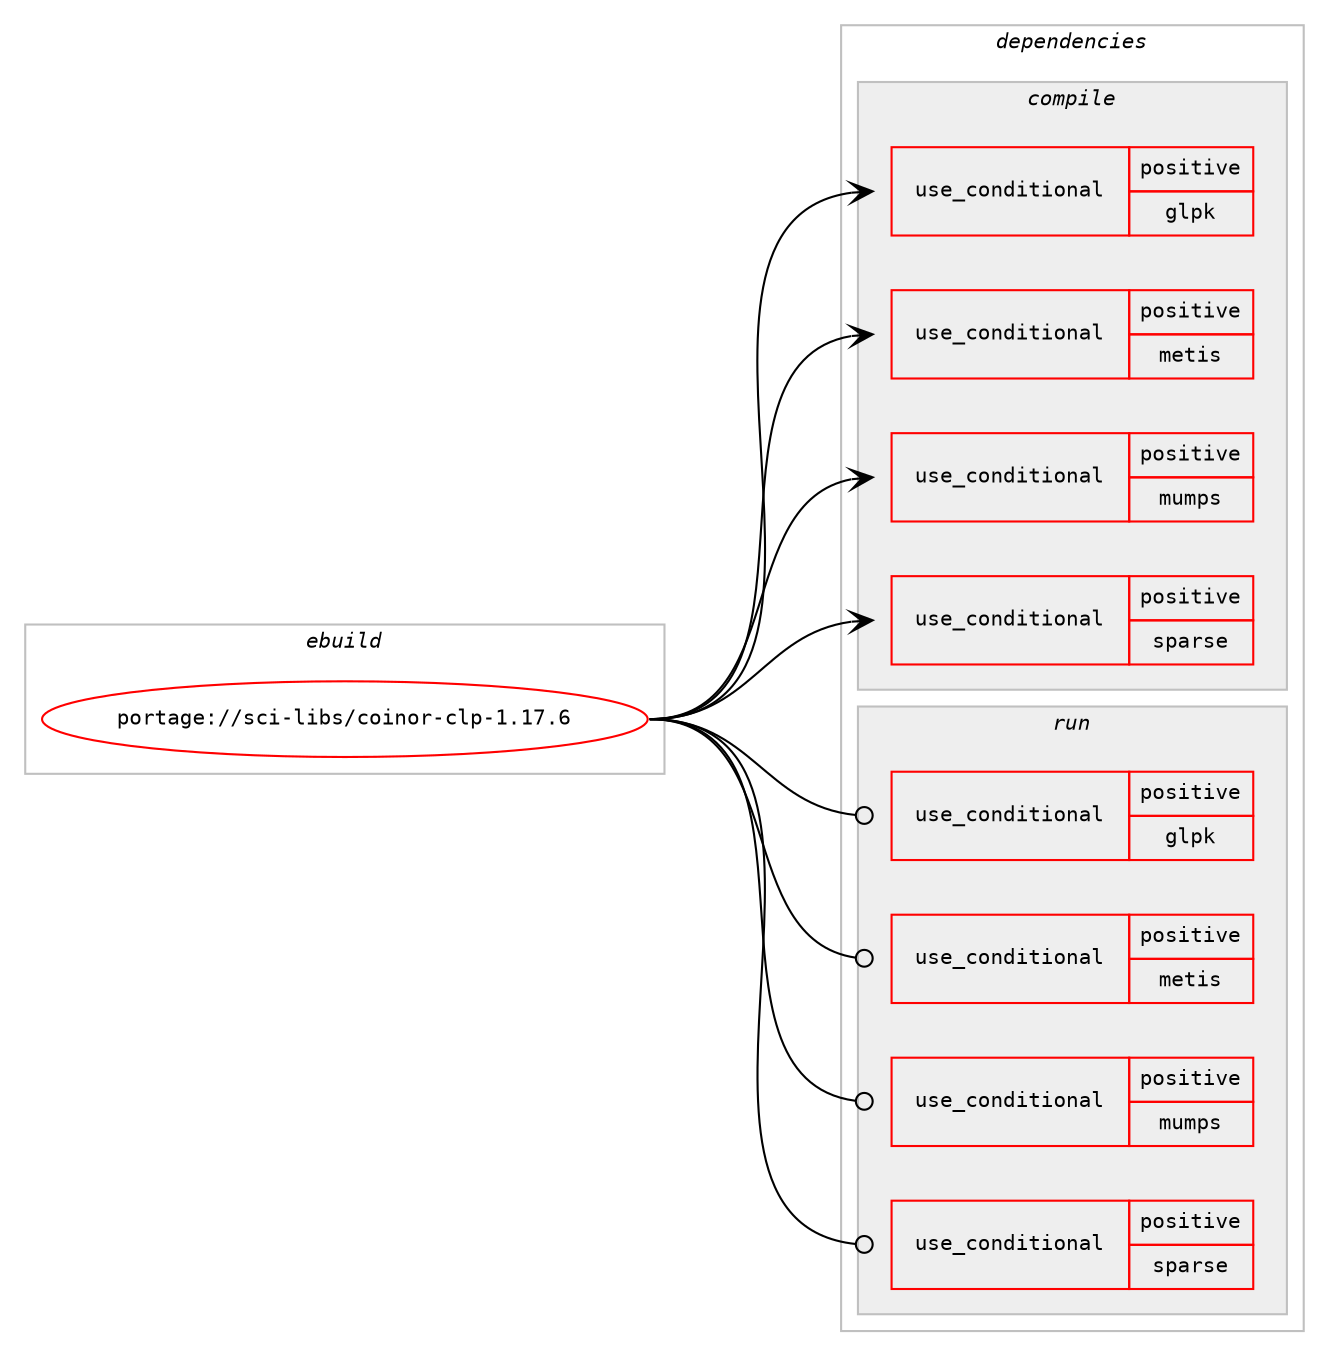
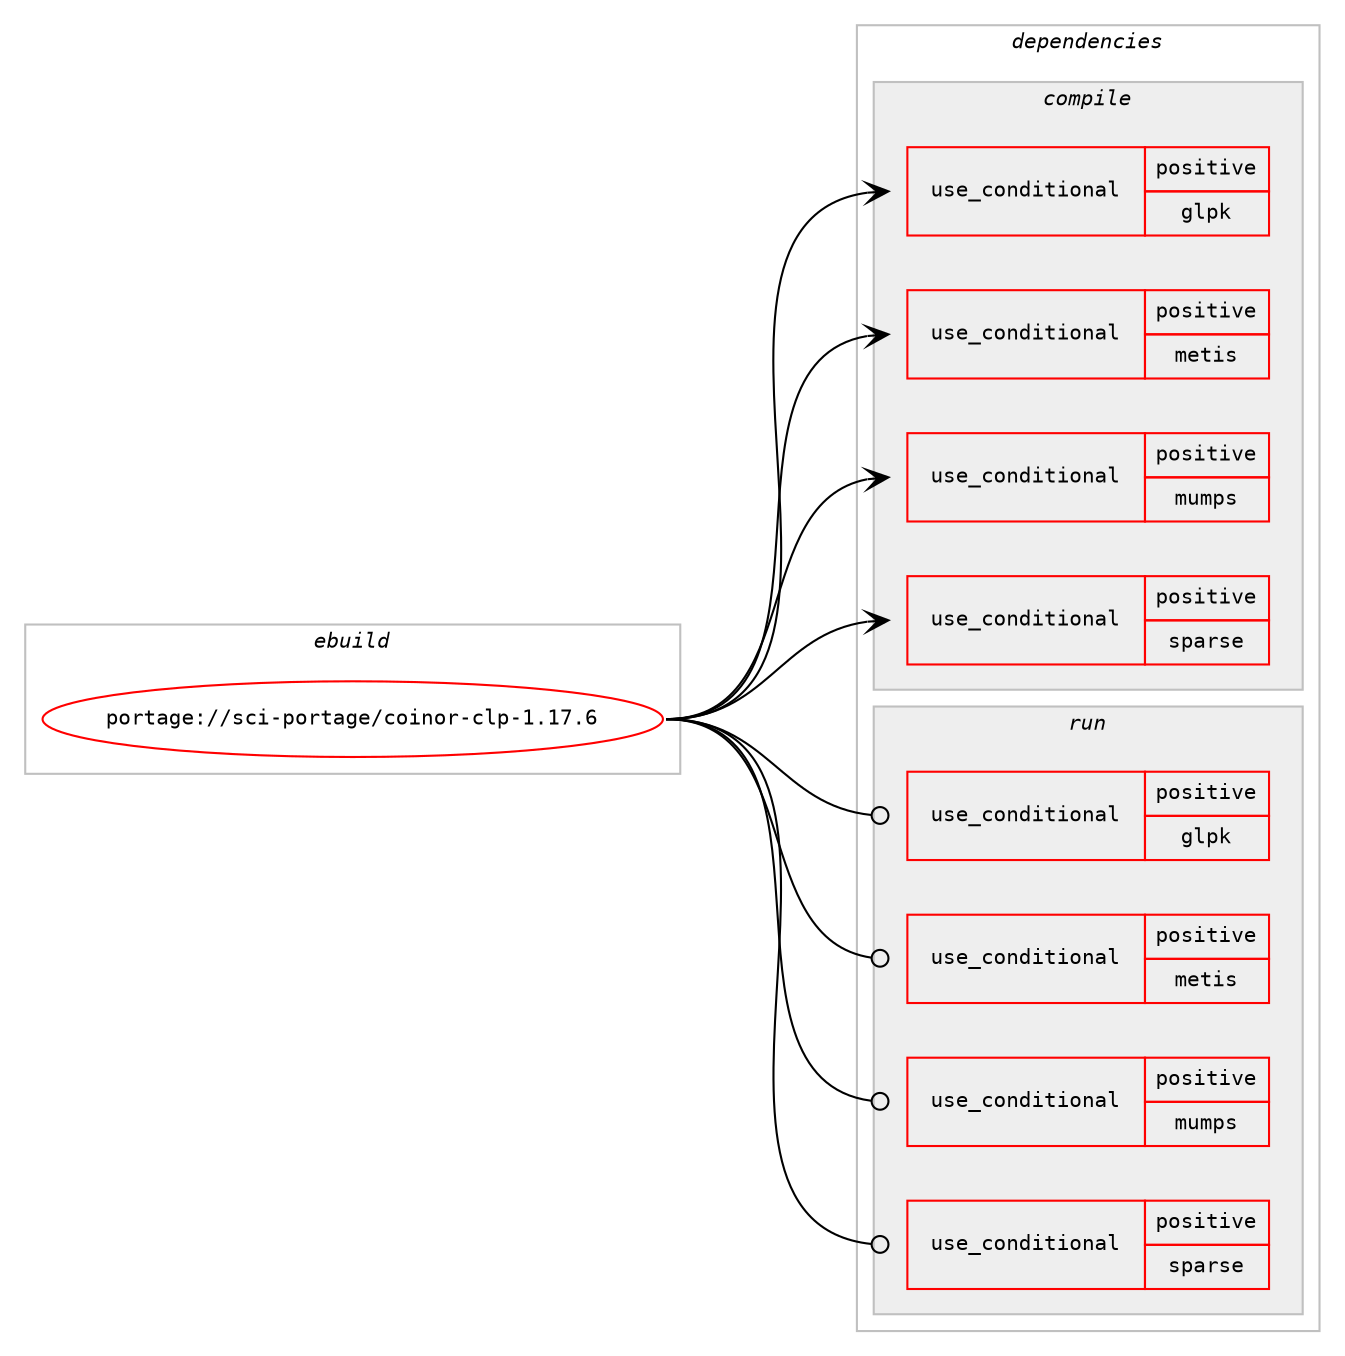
(345, 719) -> (353, 719)
